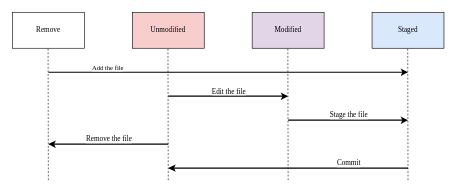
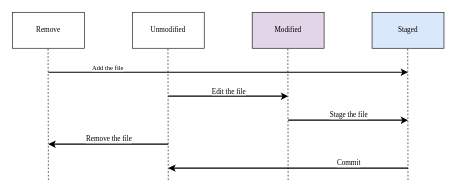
(168, 30) -> (168, 30)
